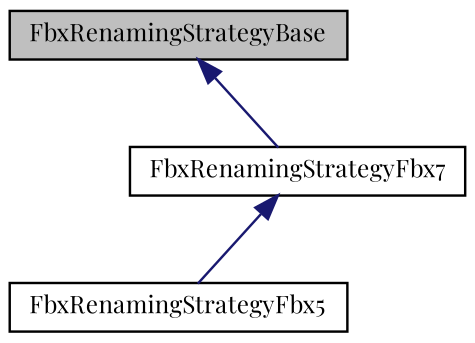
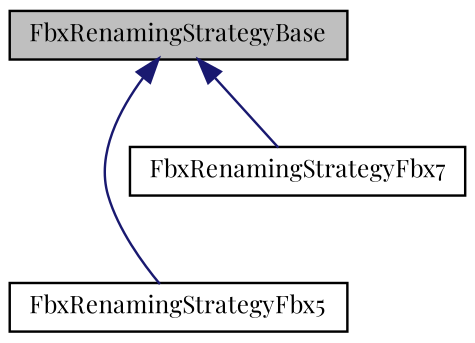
(229, 249) -> (106, 184)
